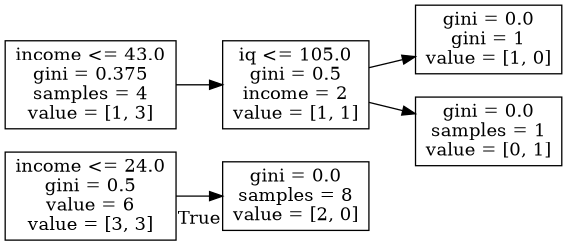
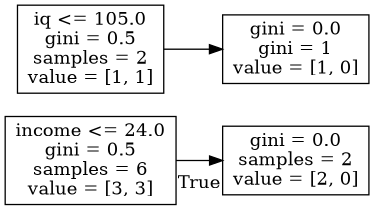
(91, 85) -> none
(296, 85) -> (91, 49)
(489, 131) -> none
(91, 196) -> (91, 161)
(296, 196) -> (296, 161)
